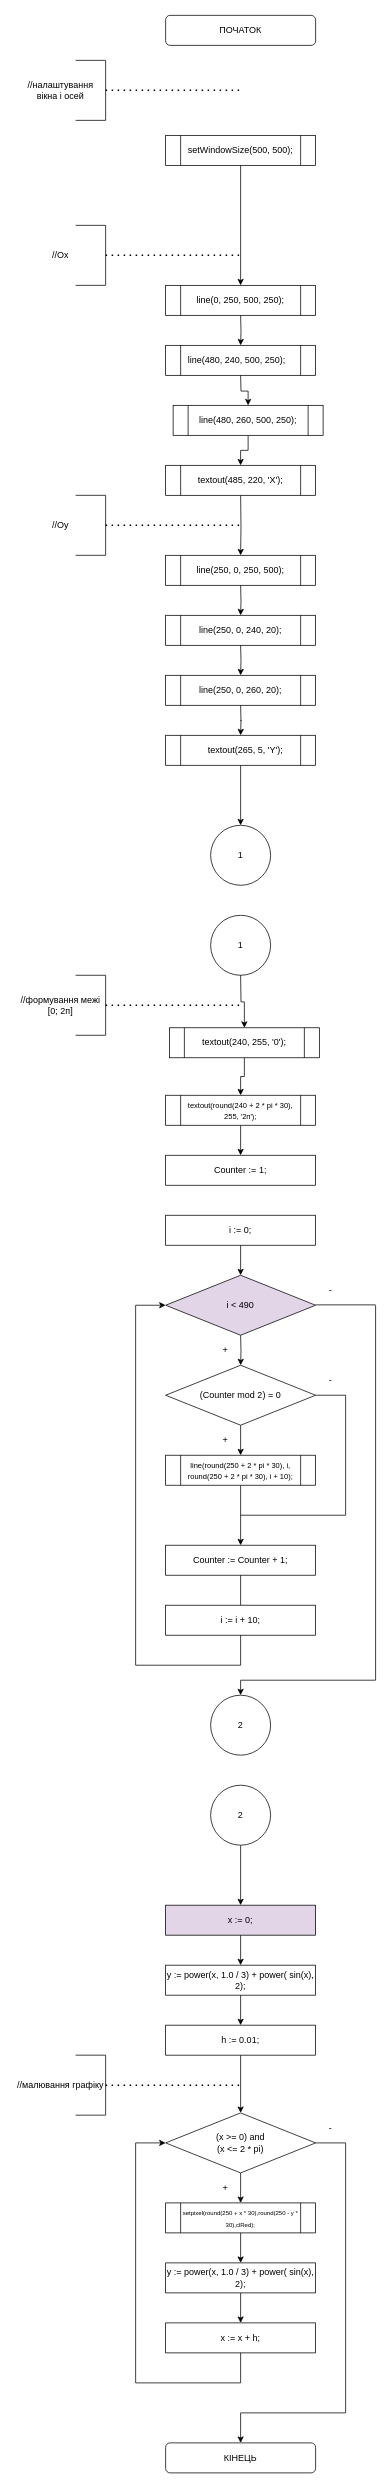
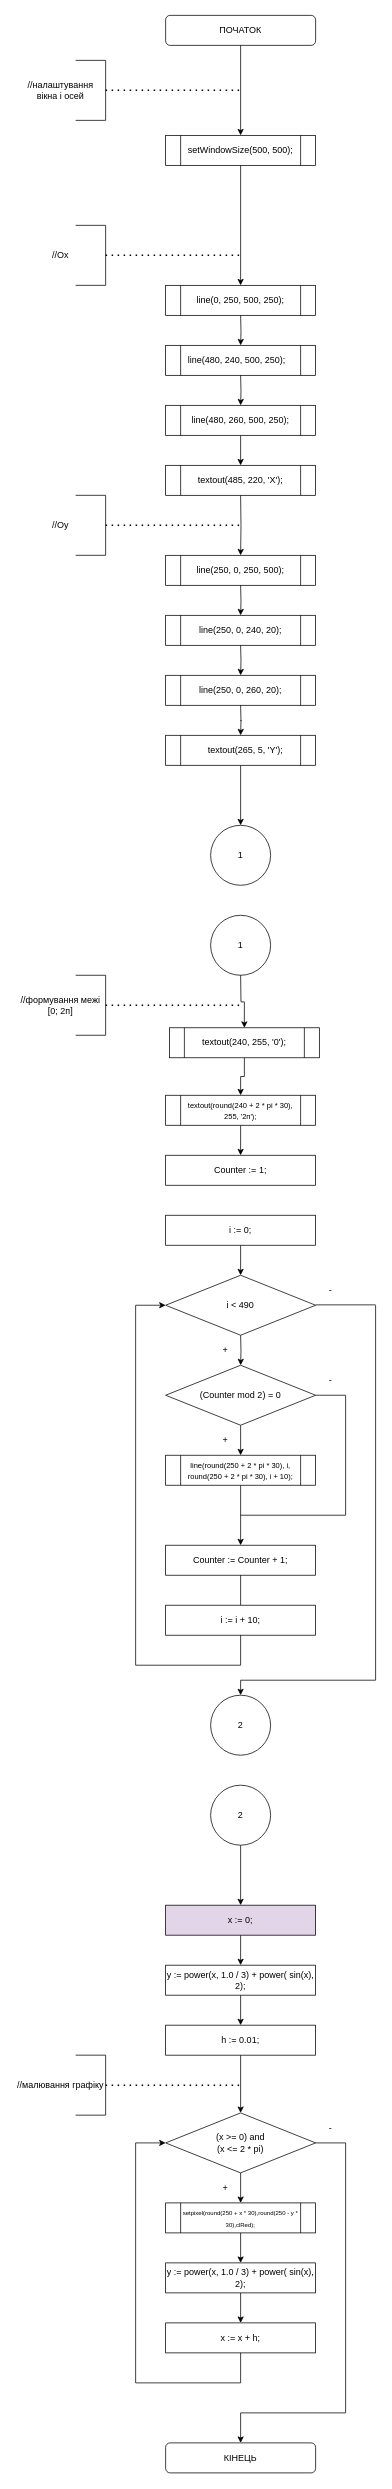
none -> (240, 87)
(248, 420) -> (240, 420)
(240, 1305) -> (240, 1305)
